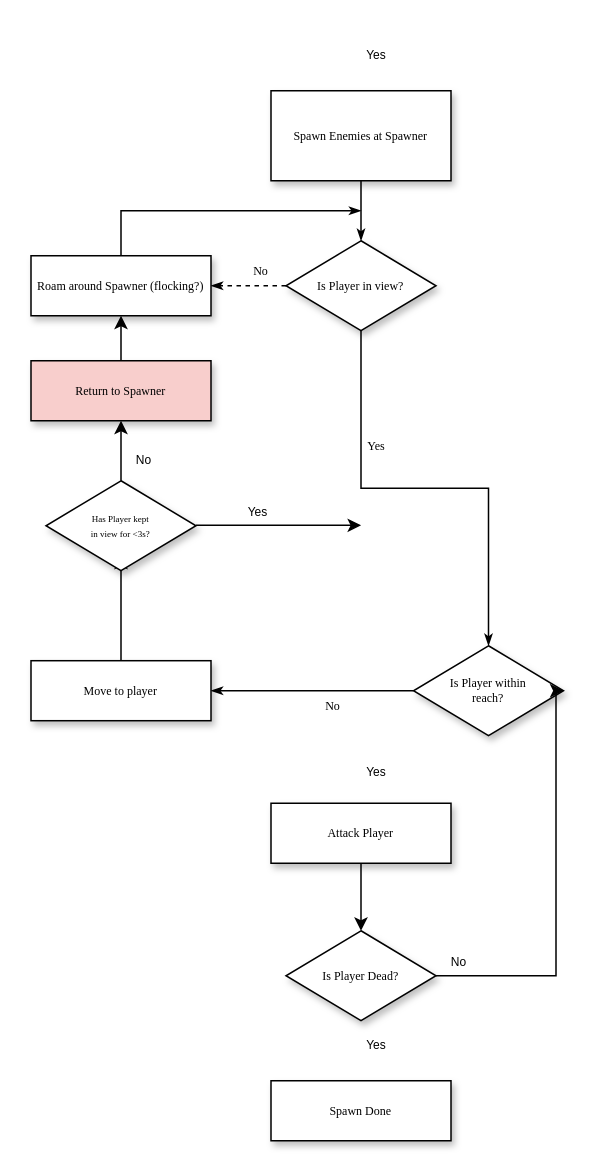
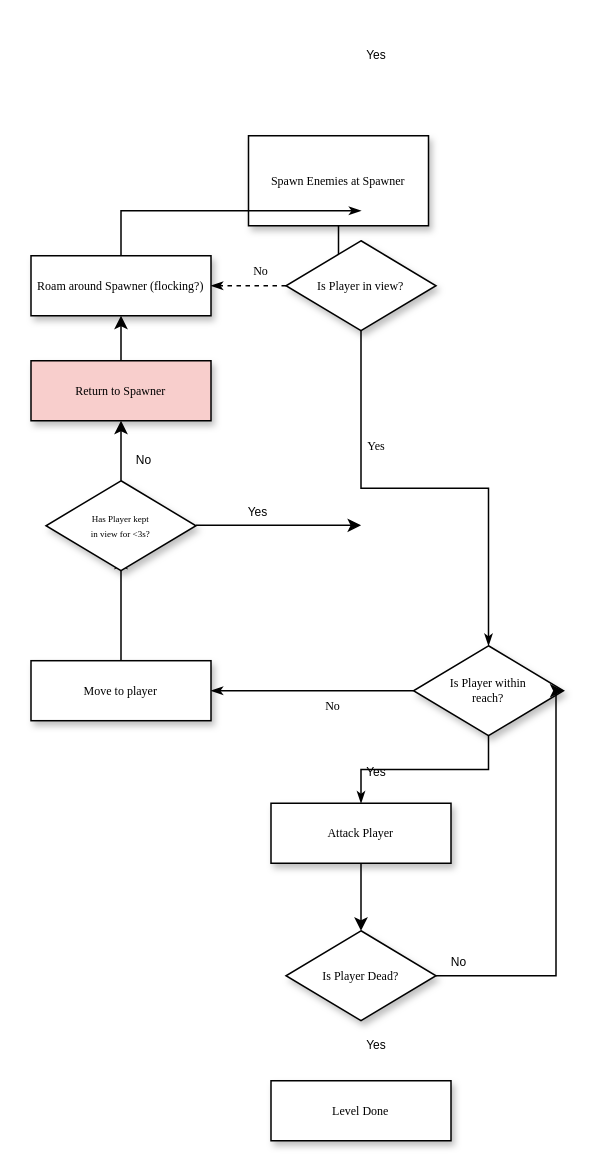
(361, 136) -> (338, 181)
none -> (429, 770)
(361, 1111) -> (361, 1111)
